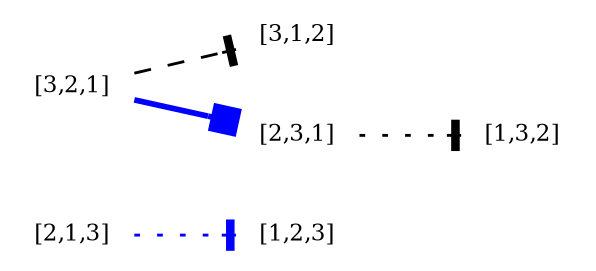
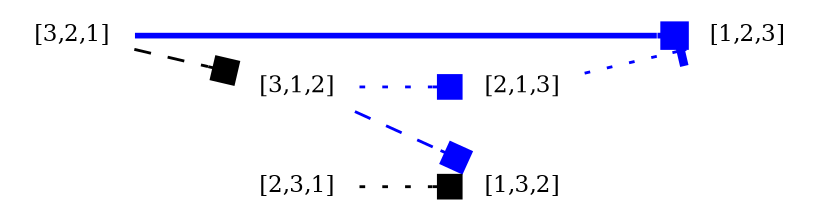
(178, 63) -> (171, 58)
none -> (396, 87)
(171, 108) -> (396, 36)
none -> (398, 131)
(403, 135) -> (396, 187)
